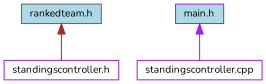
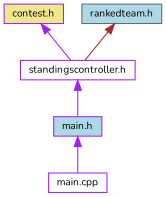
none -> (34, 14)
(200, 70) -> (78, 183)
none -> (78, 104)
